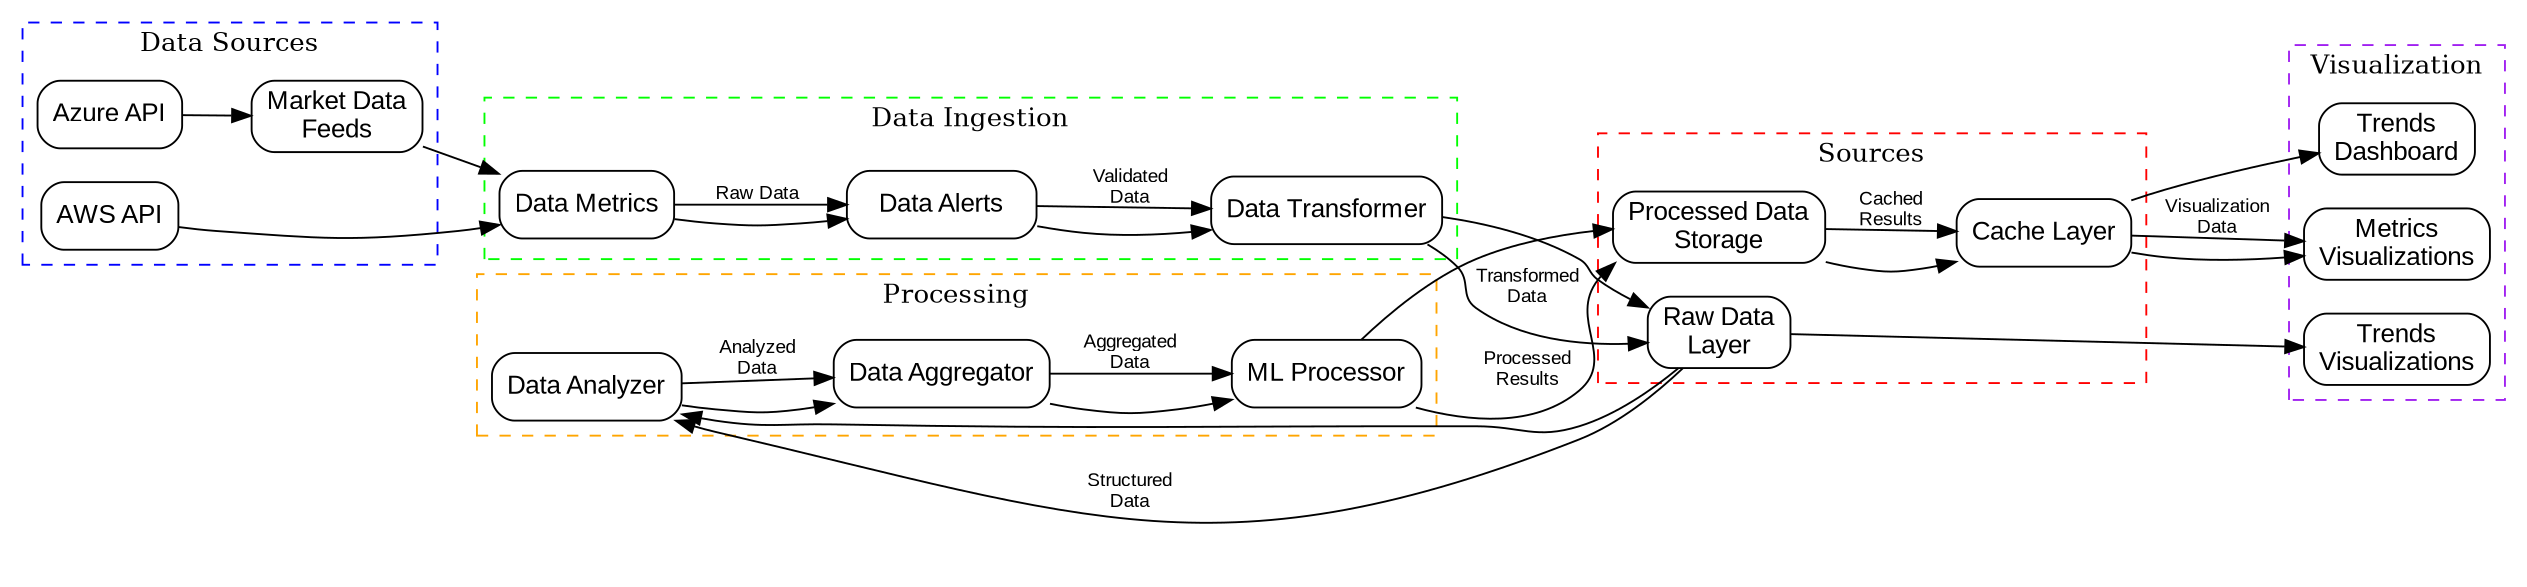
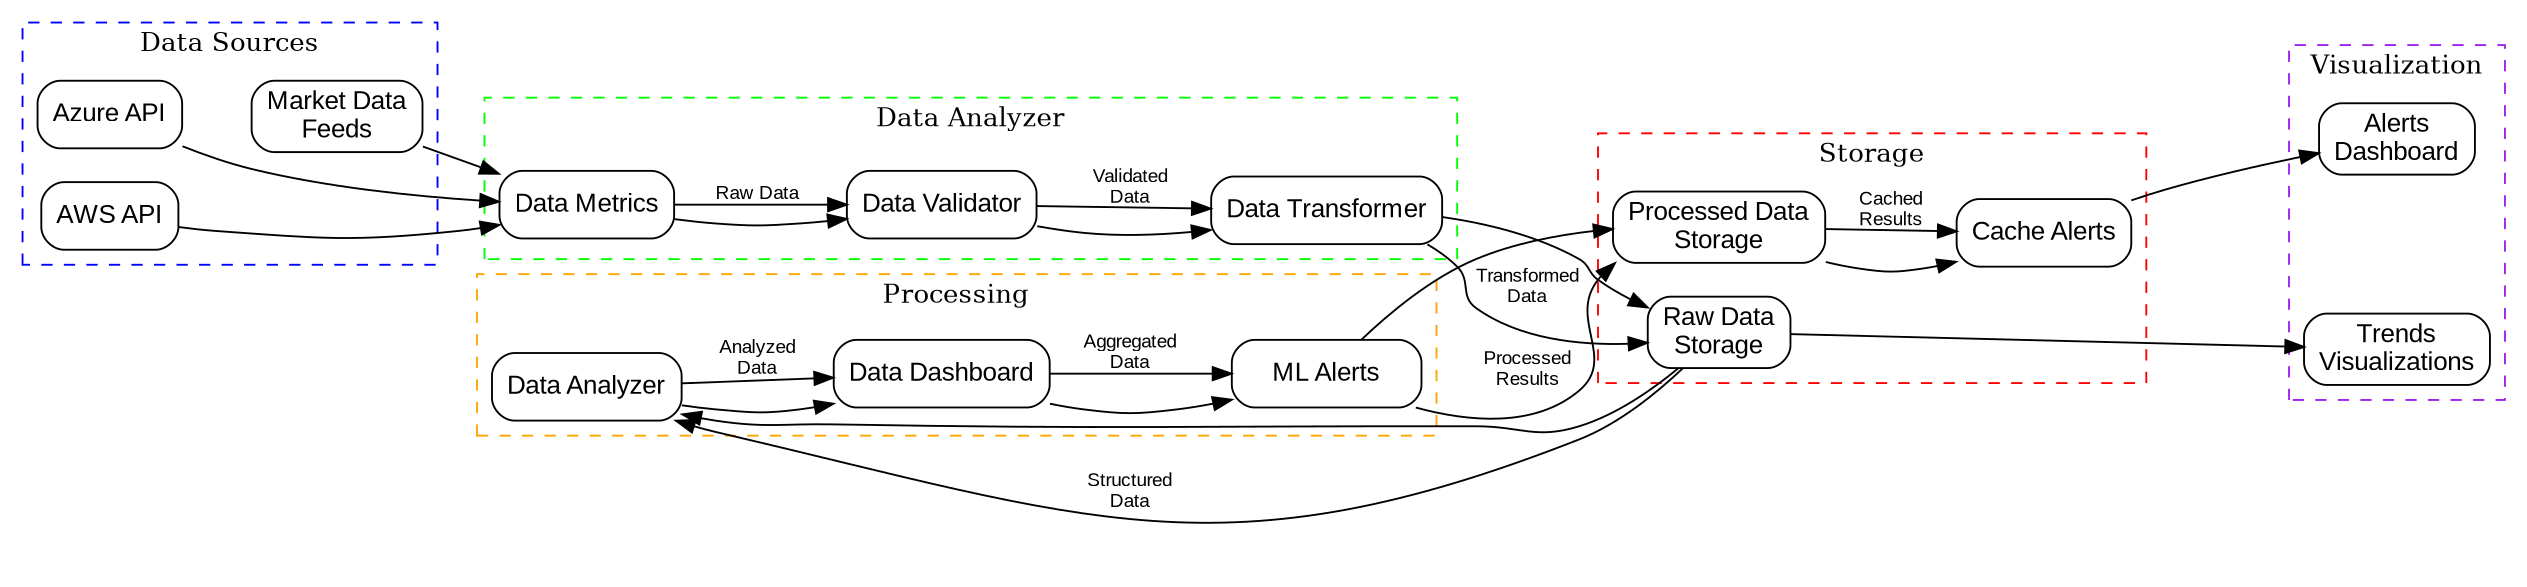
(207, 115) -> (329, 184)
(971, 119) -> (971, 119)
(2397, 139) -> (2397, 139)
(1872, 155) -> (1872, 155)
(942, 205) -> (942, 205)
(2044, 233) -> (2044, 233)
(2397, 244) -> none
(1719, 332) -> (1719, 332)
(942, 374) -> (942, 374)
(1327, 374) -> (1327, 374)
